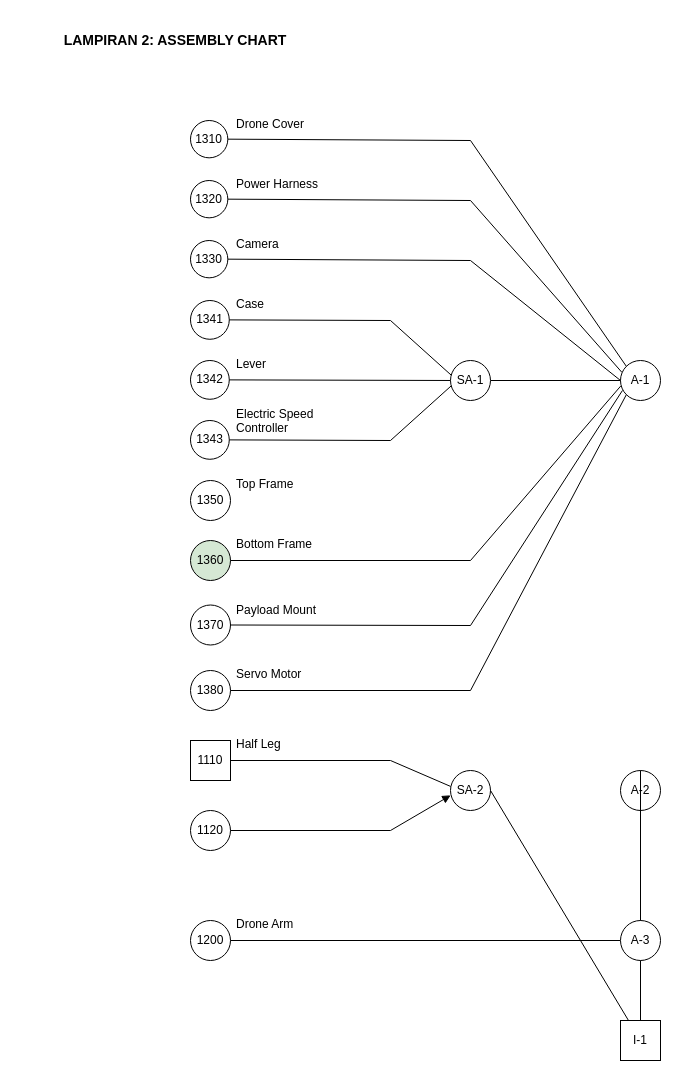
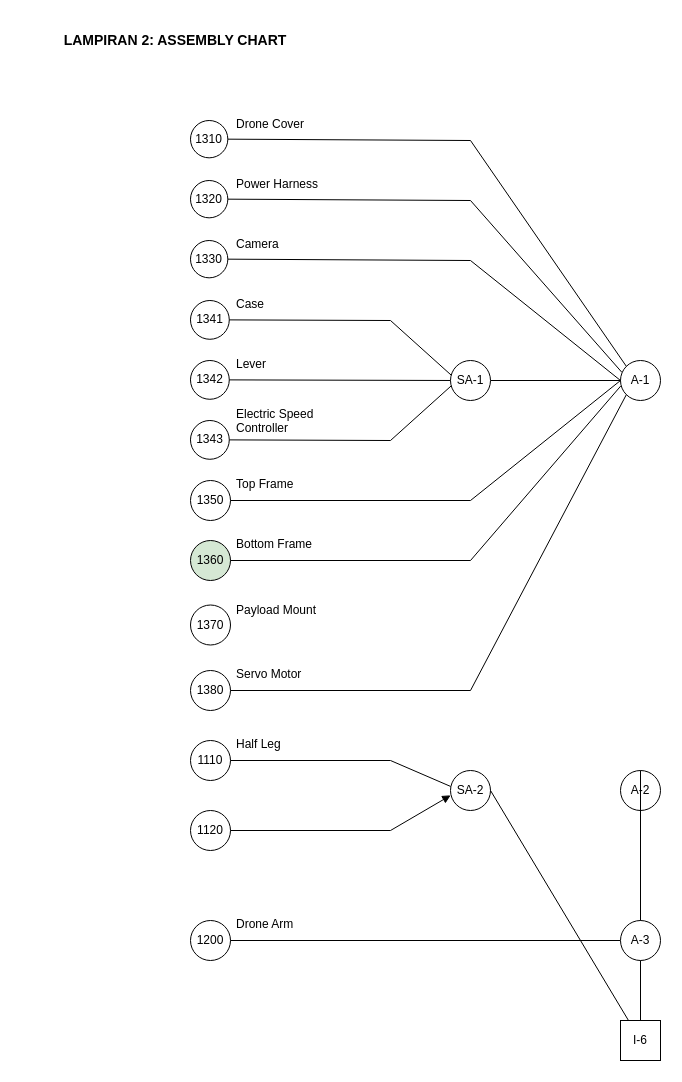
none -> (446, 501)
(481, 609) -> none
(211, 761) -> (211, 761)
(641, 1041) -> (641, 1041)
